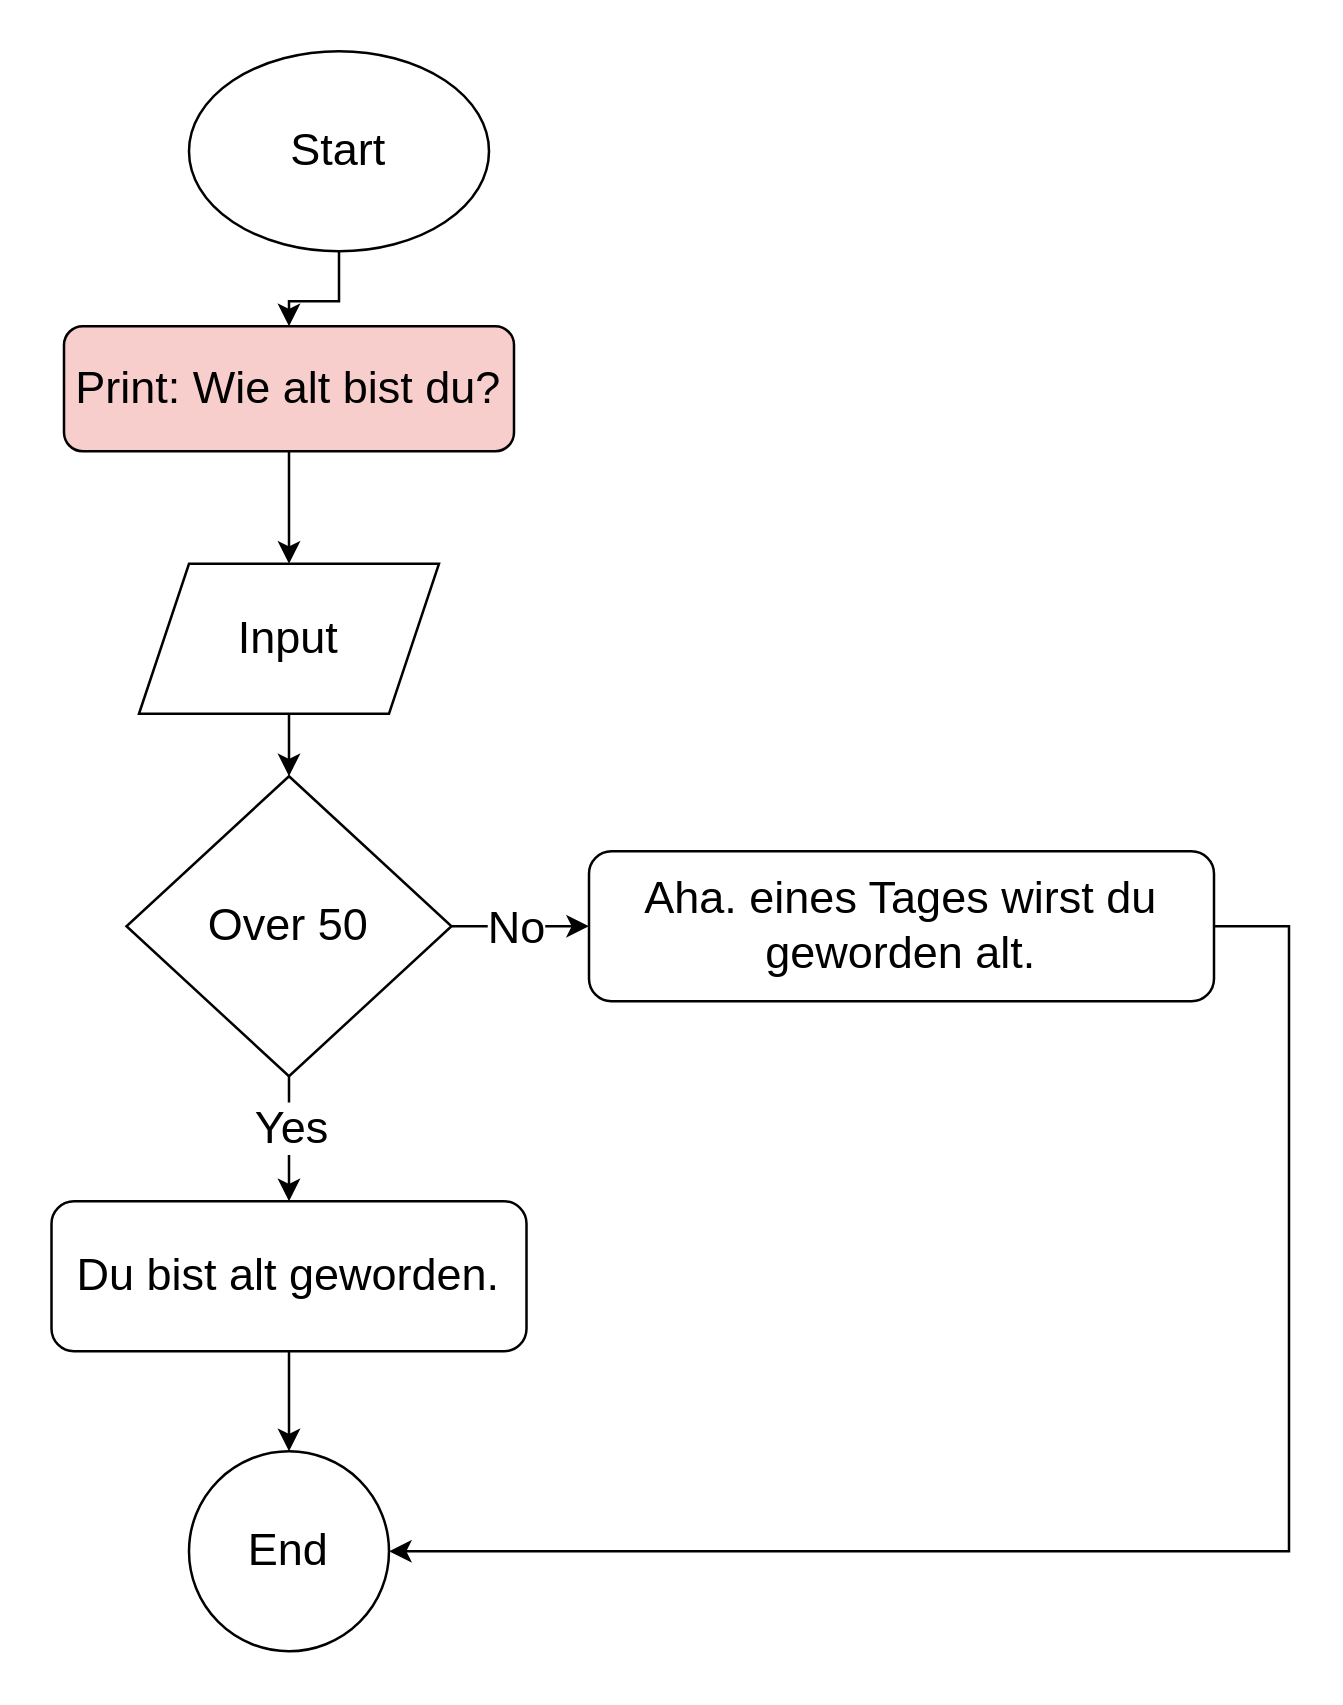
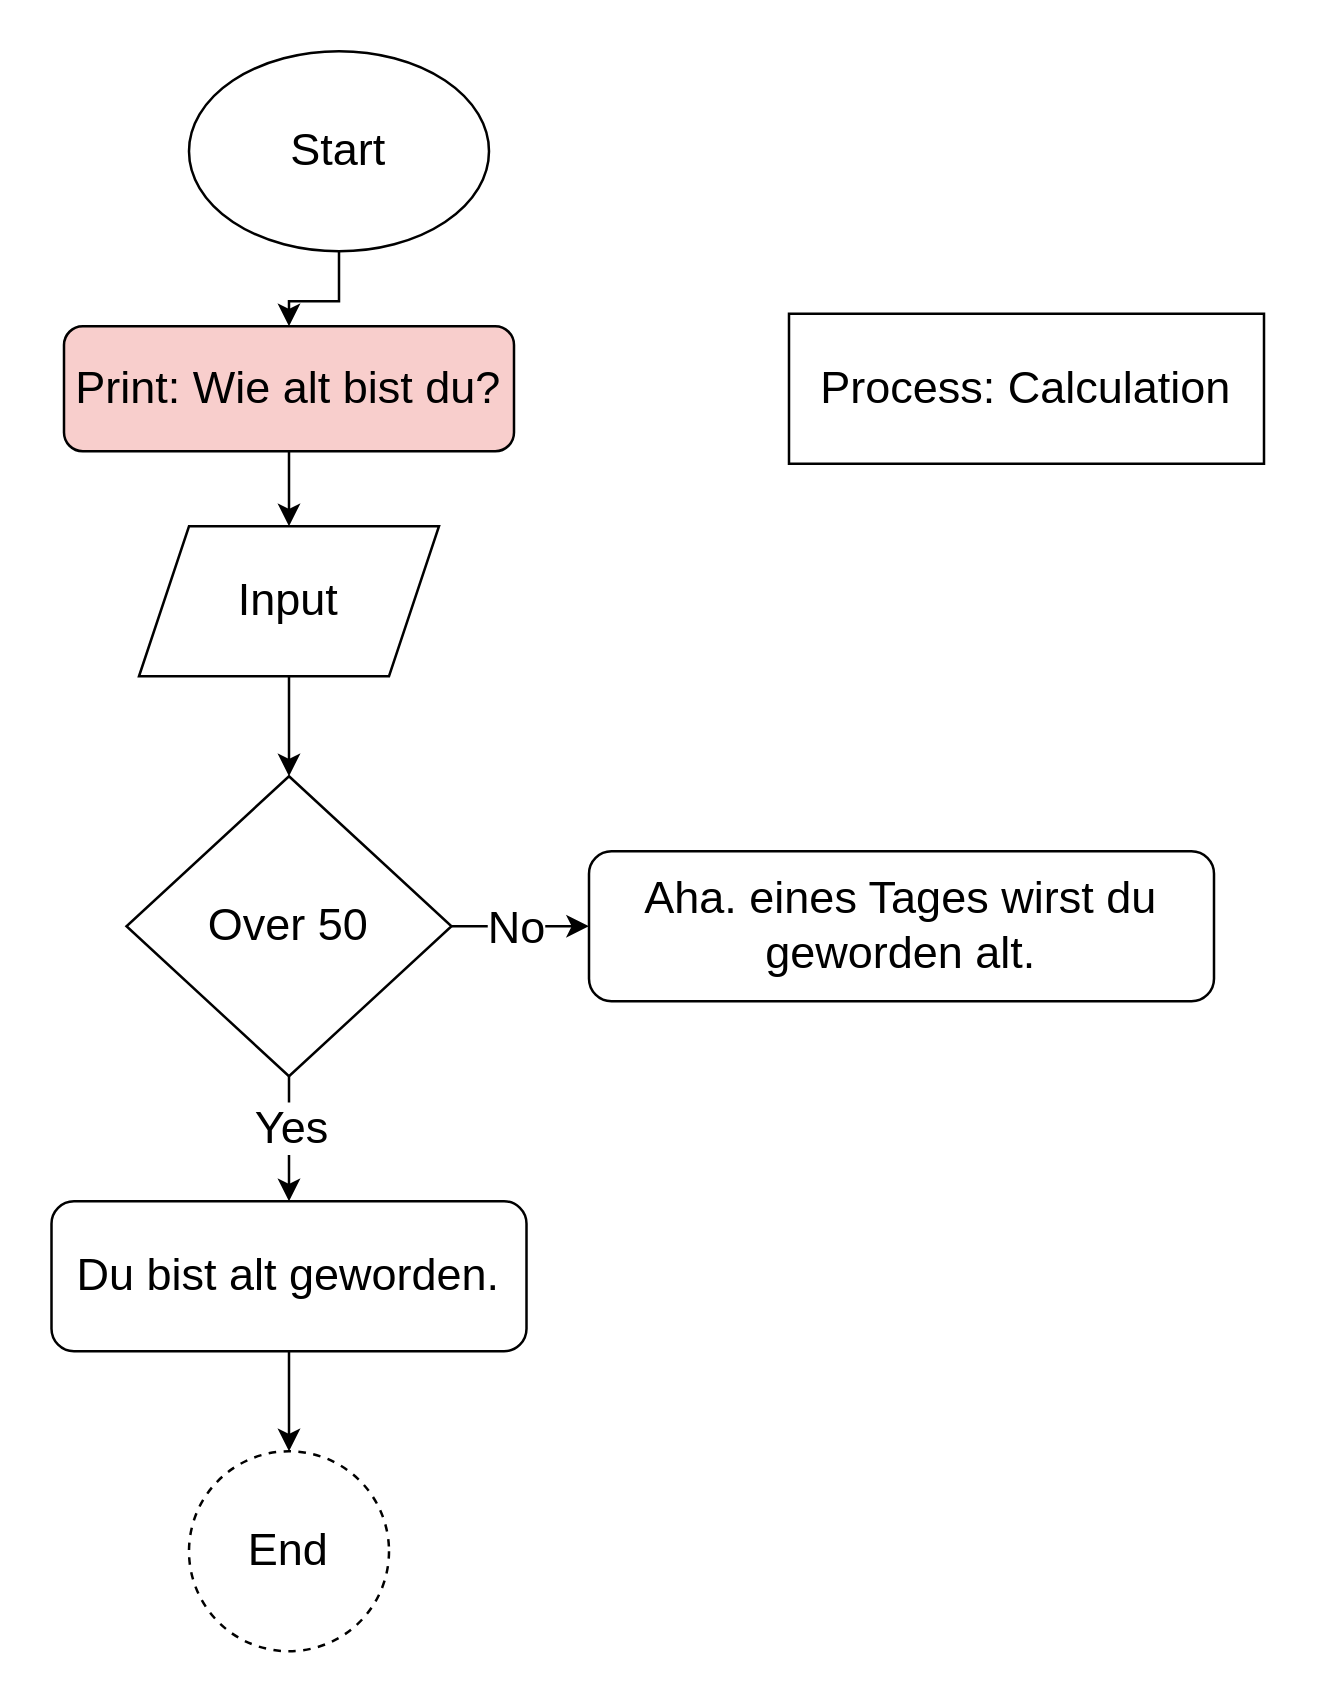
none -> (1026, 389)
(289, 639) -> (289, 601)
(289, 1551) -> (289, 1551)
(1197, 1551) -> none
